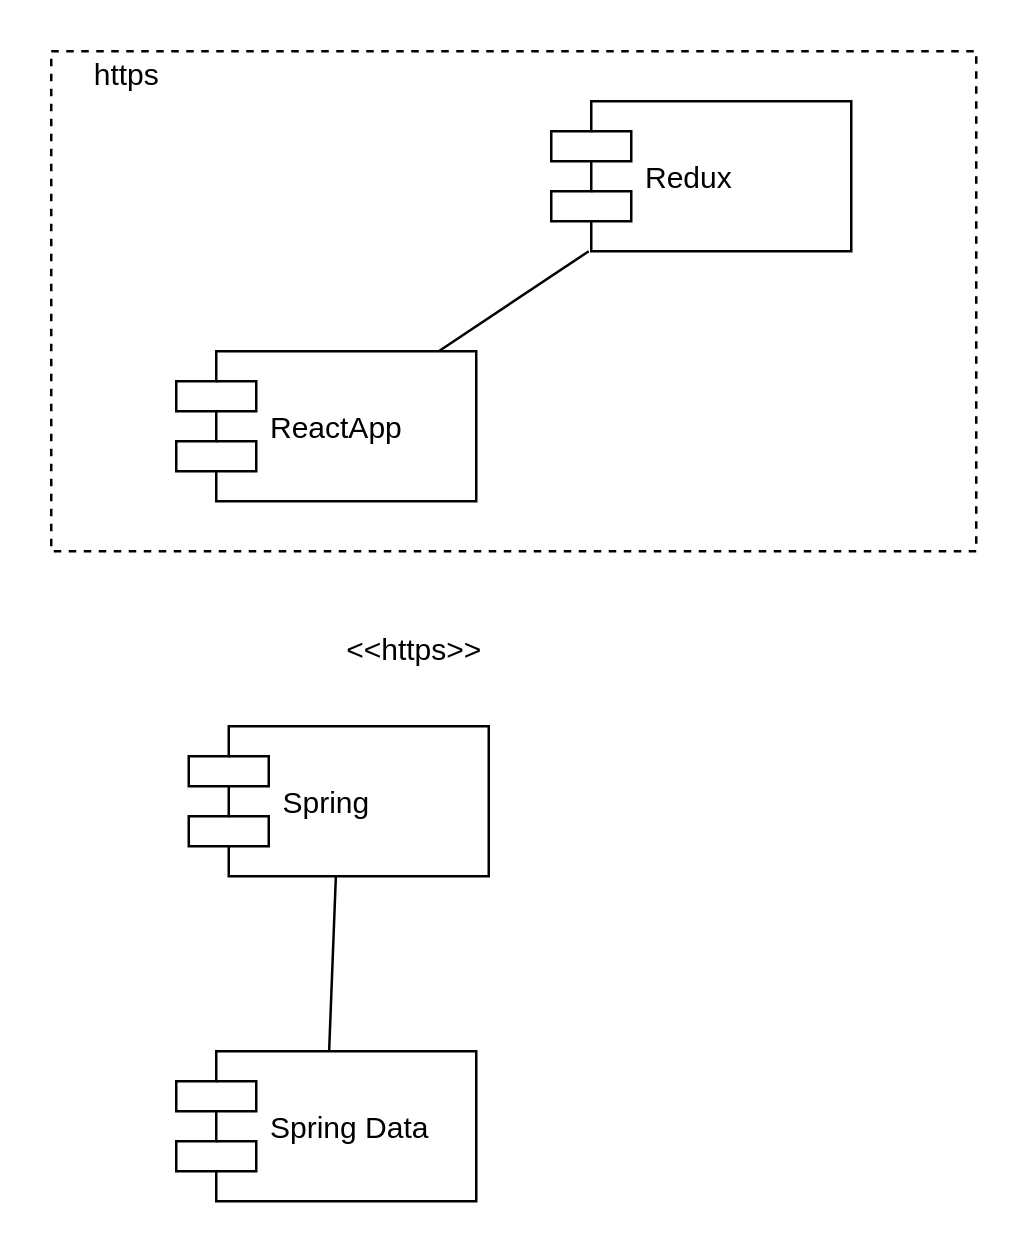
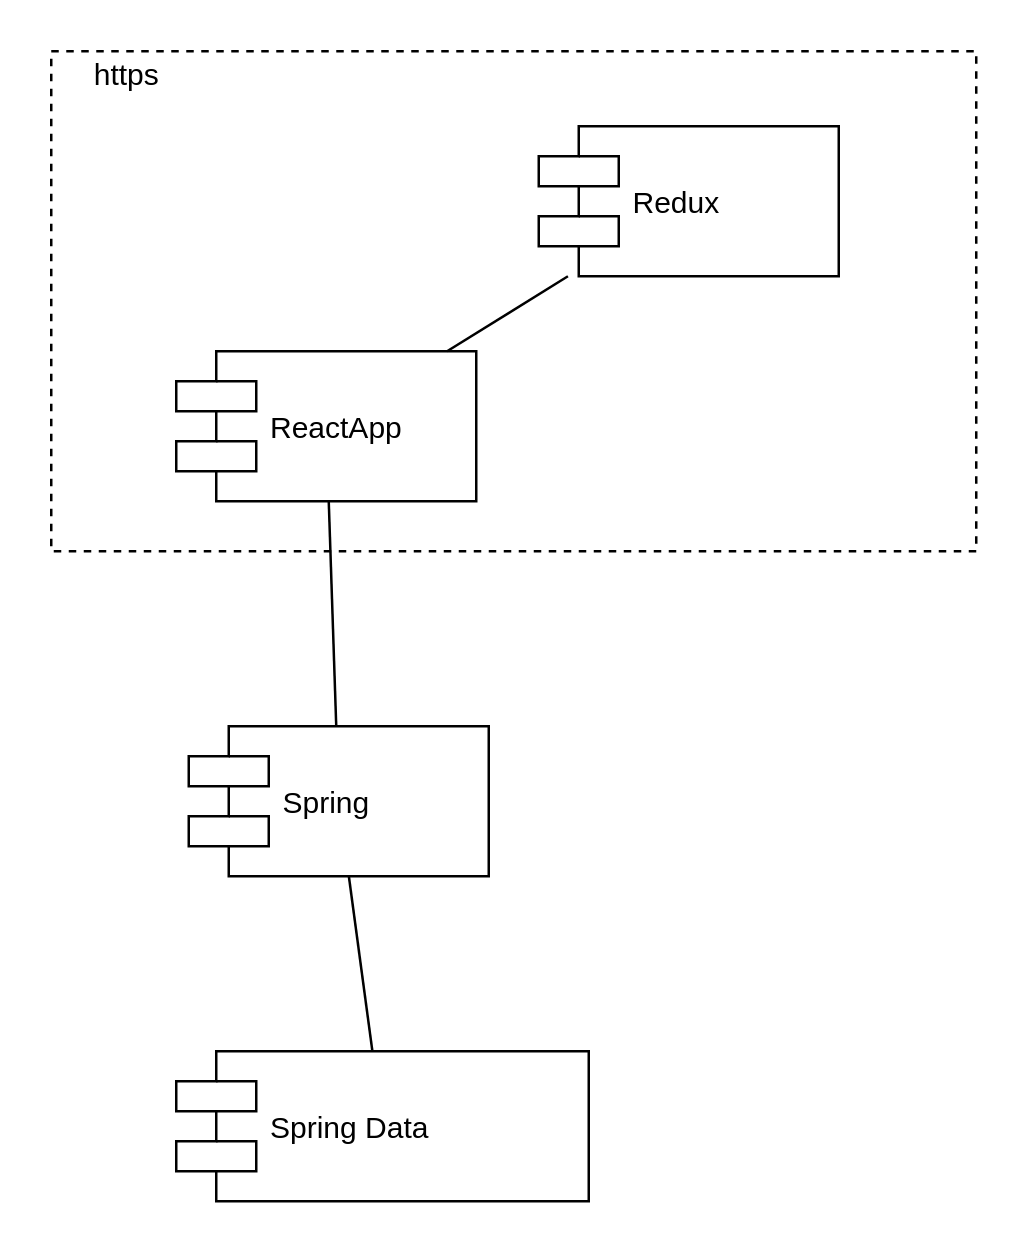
(701, 176) -> (689, 201)
none -> (332, 613)
(414, 651) -> none
(326, 1126) -> (383, 1126)
